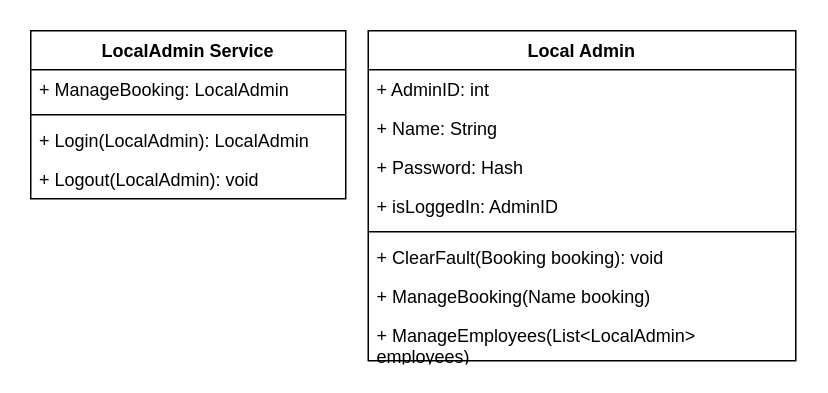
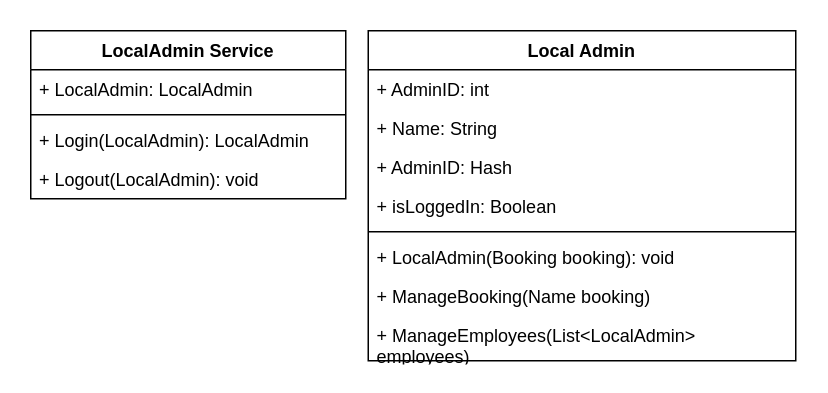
(162, 91) -> (144, 91)
(451, 169) -> (443, 169)
(471, 208) -> (471, 208)
(533, 259) -> (533, 259)
